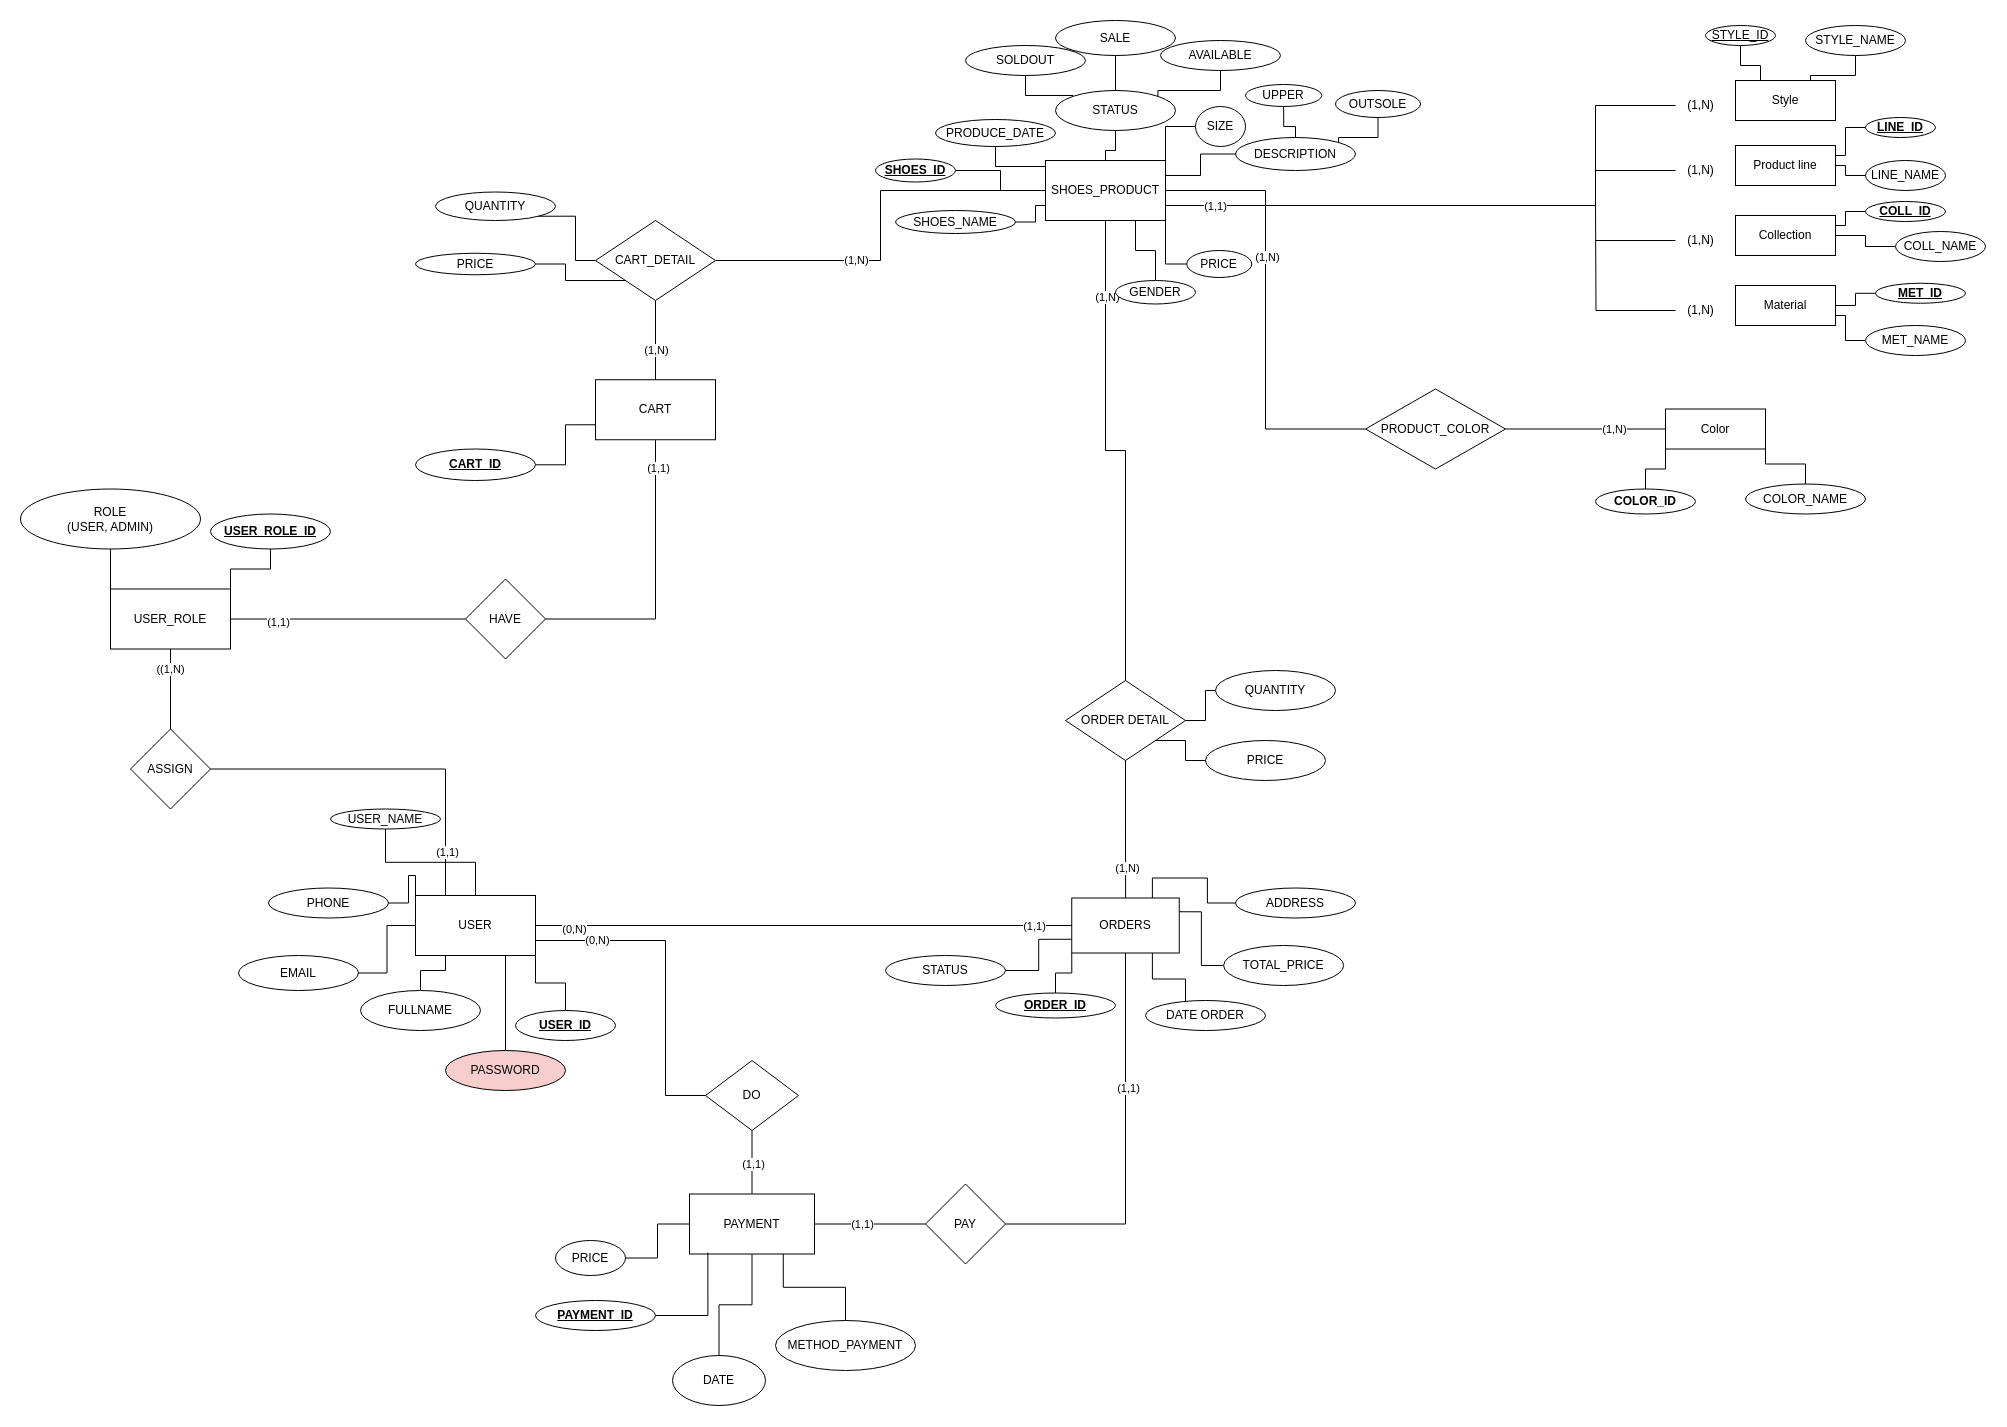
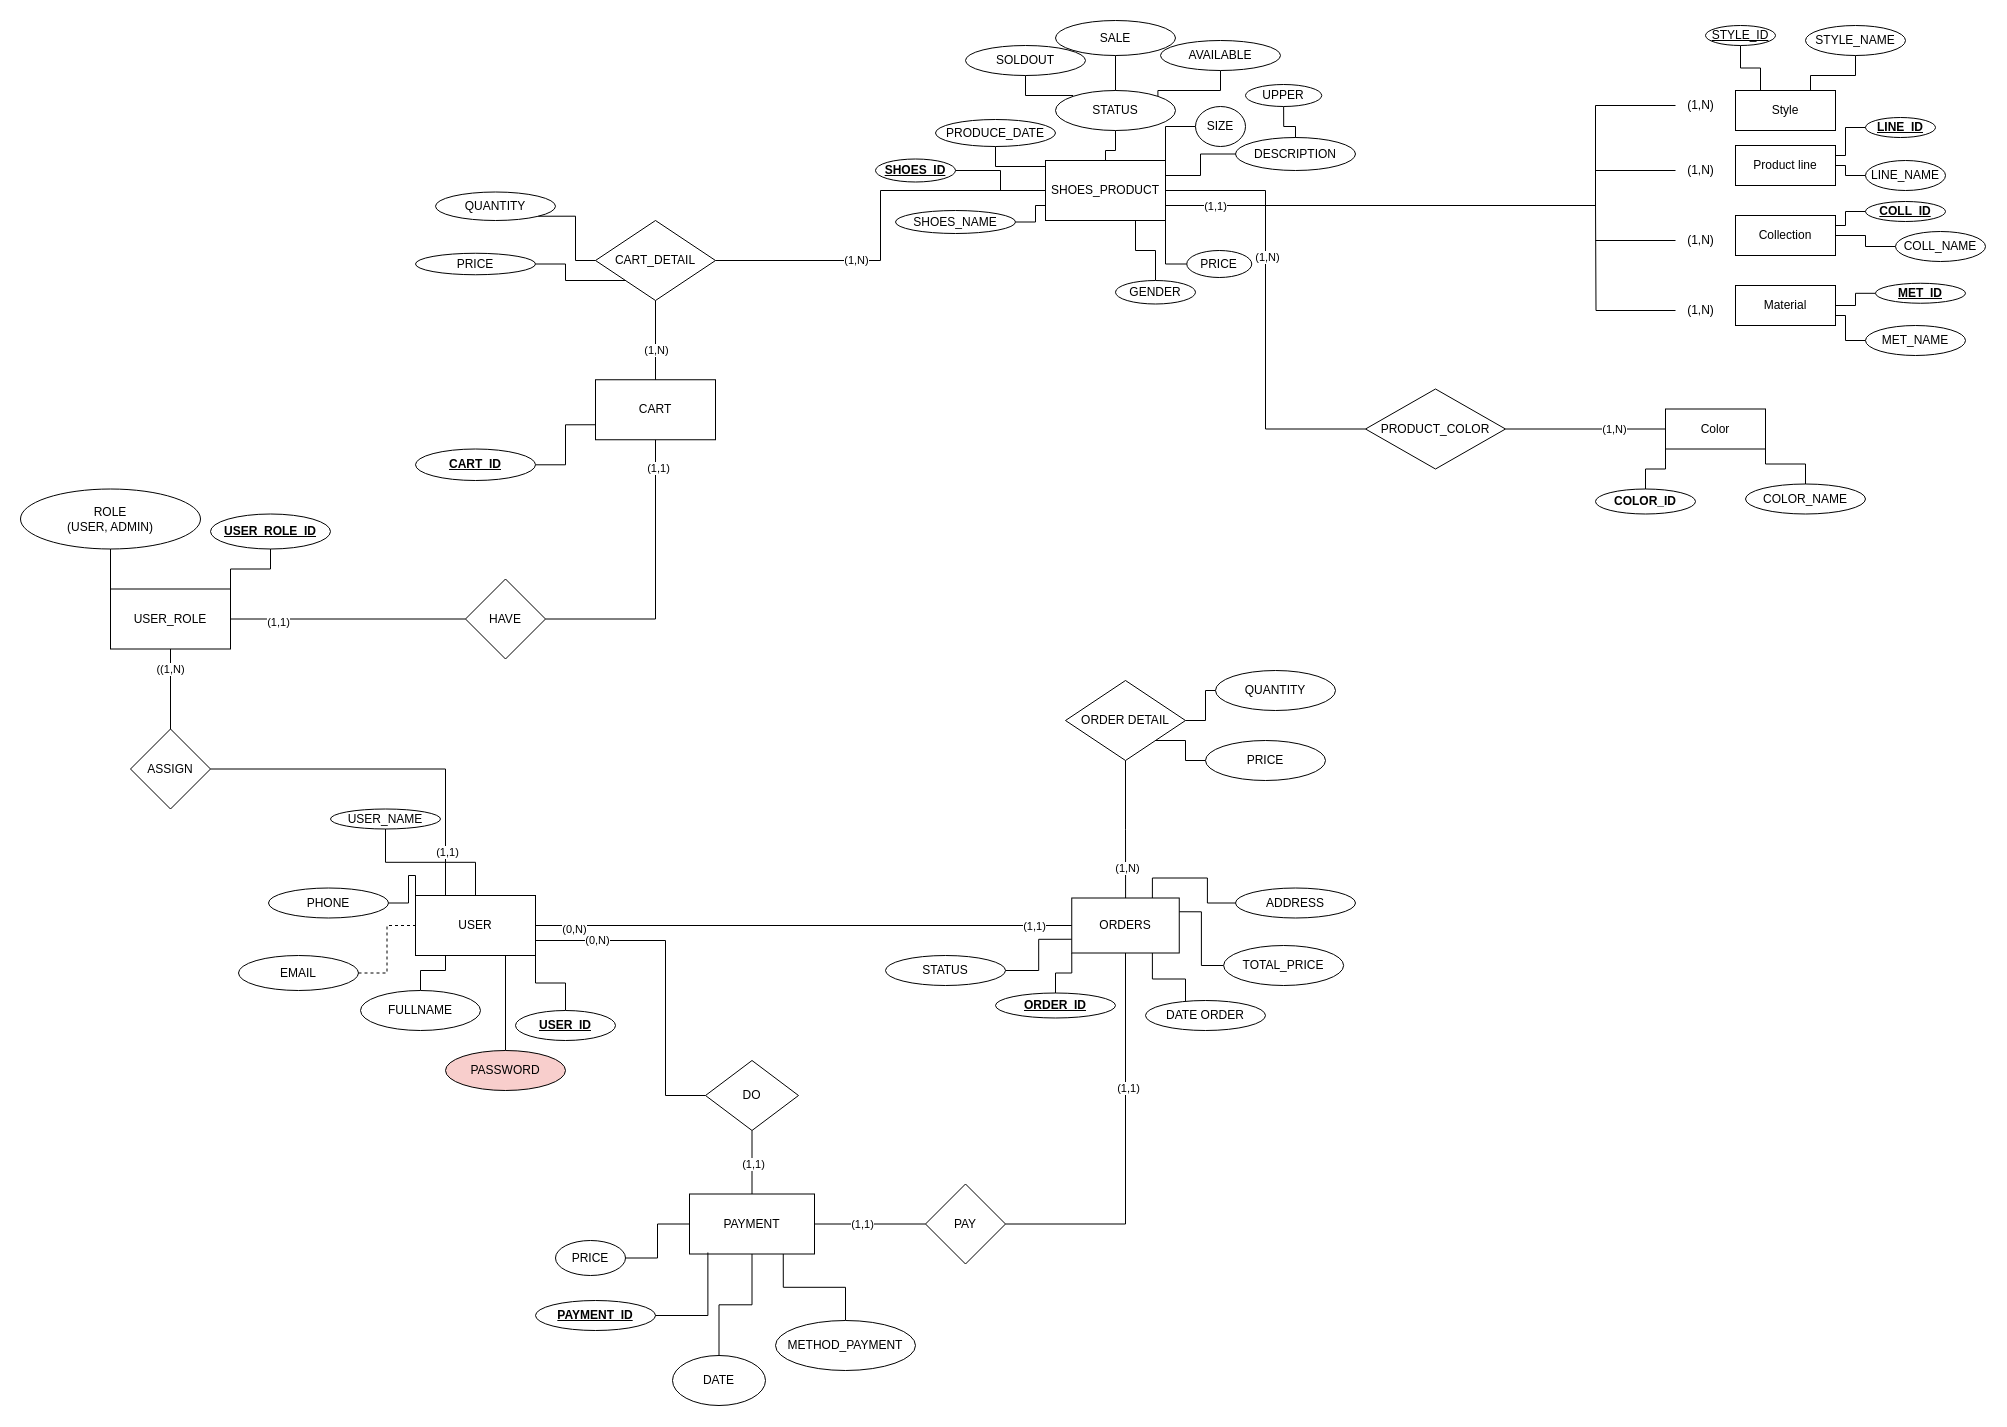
(1786, 101) -> (1786, 111)
(1378, 104) -> none
(1366, 138) -> none
(1116, 451) -> none
(387, 950) -> (387, 950)
